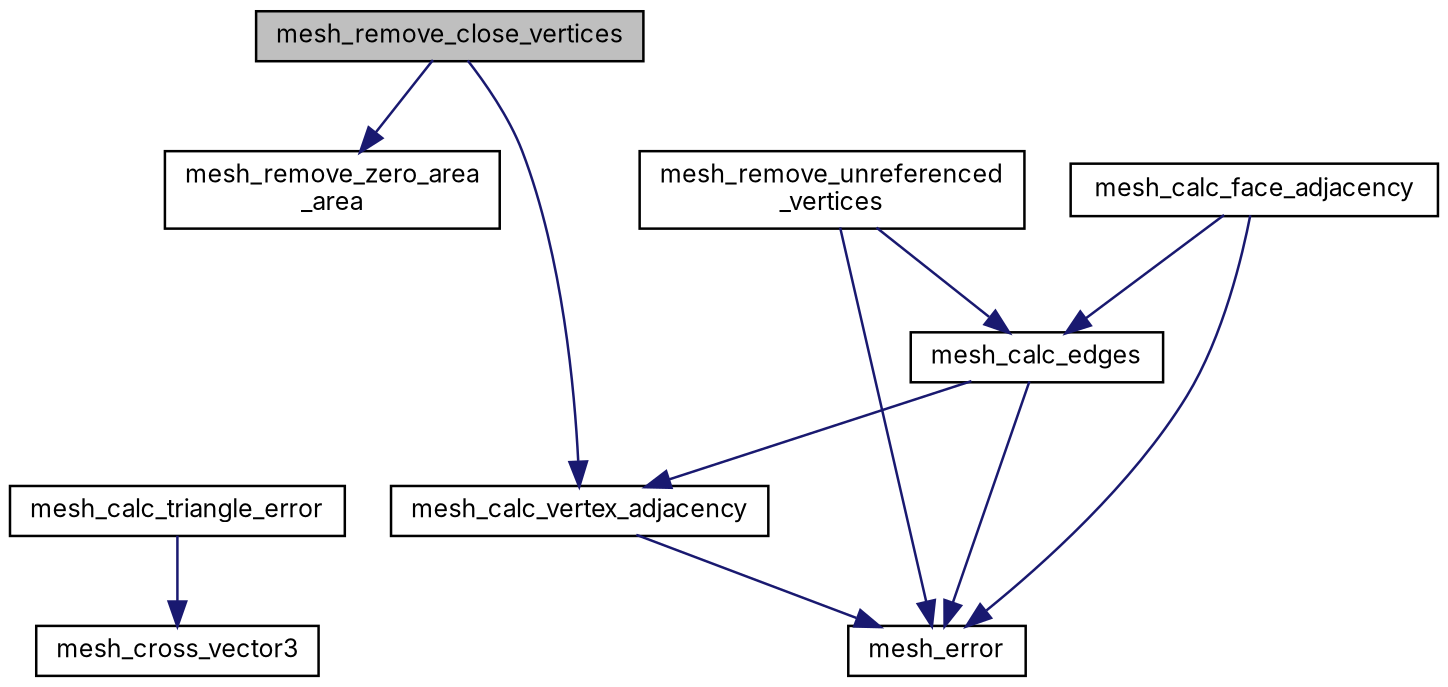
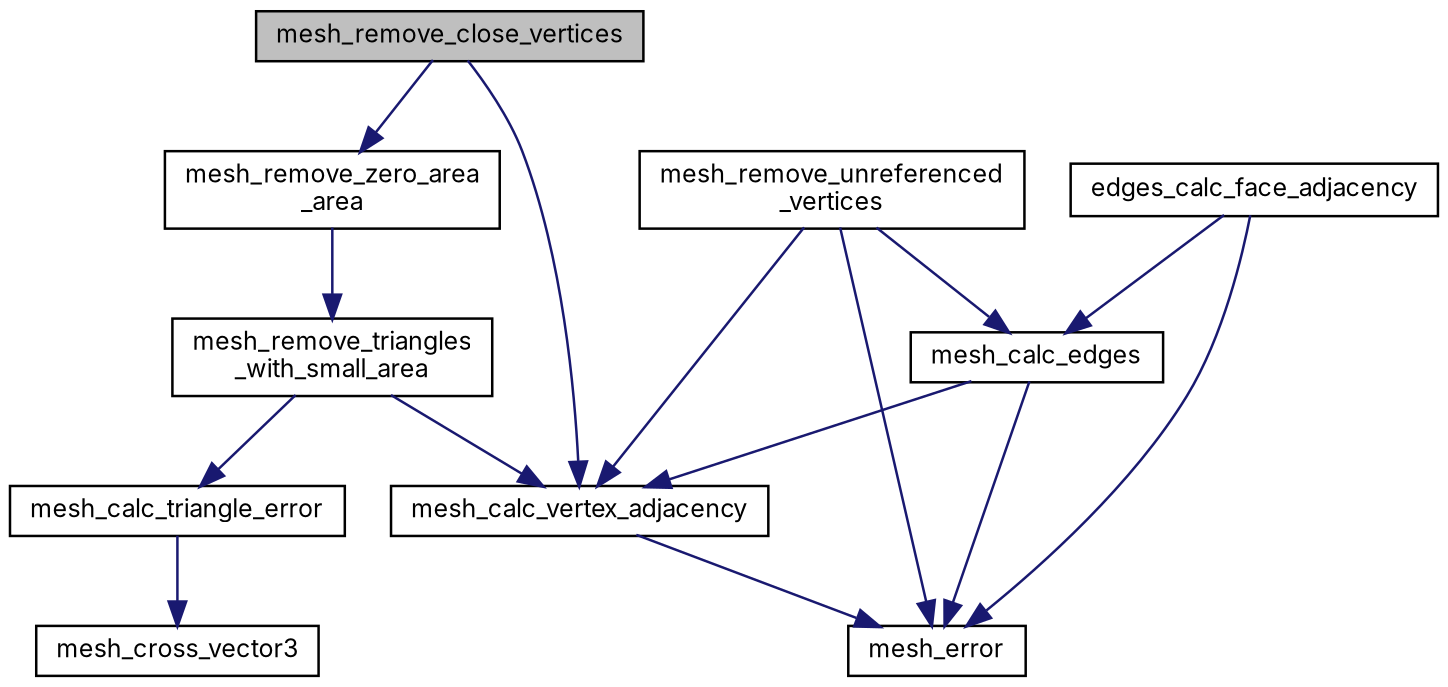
(1254, 190) -> (1254, 190)
none -> (709, 347)
none -> (332, 357)
